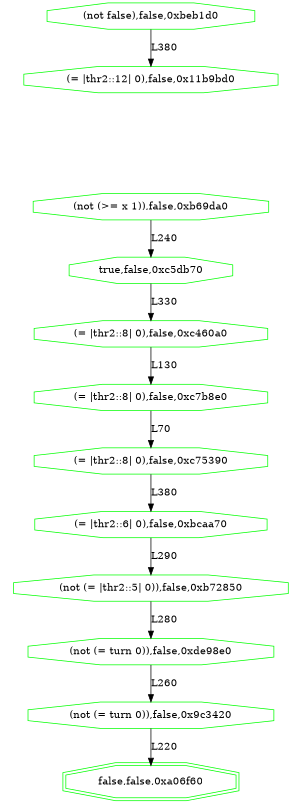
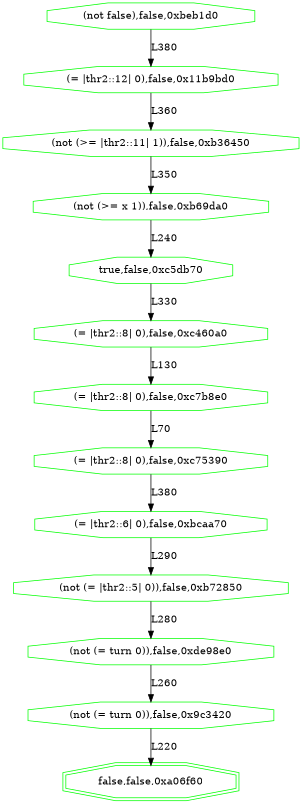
none -> (151, 143)
